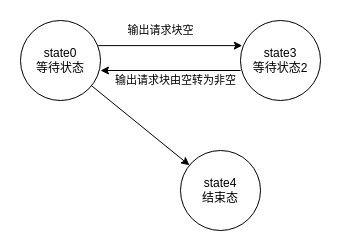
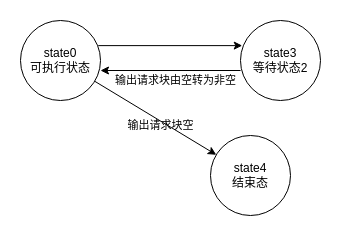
(161, 31) -> (161, 126)
(61, 61) -> (61, 61)
(221, 191) -> (251, 176)
